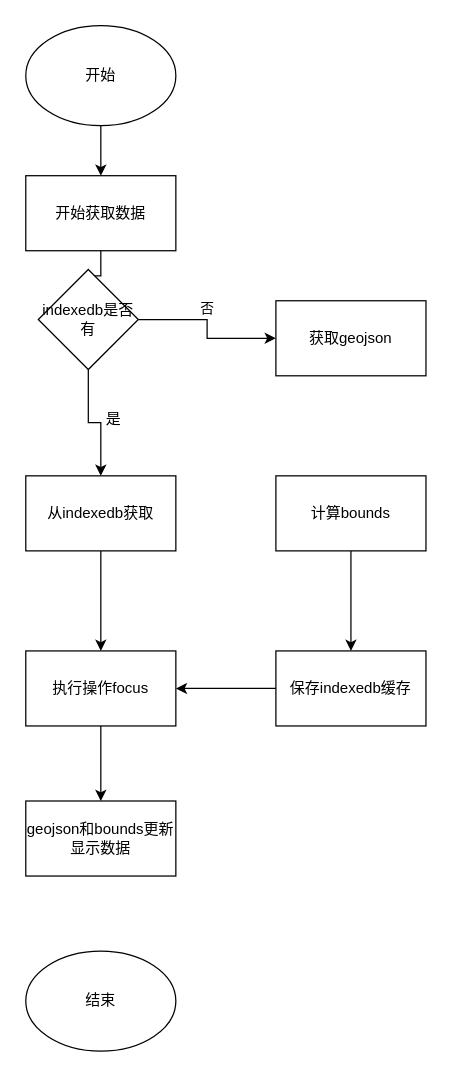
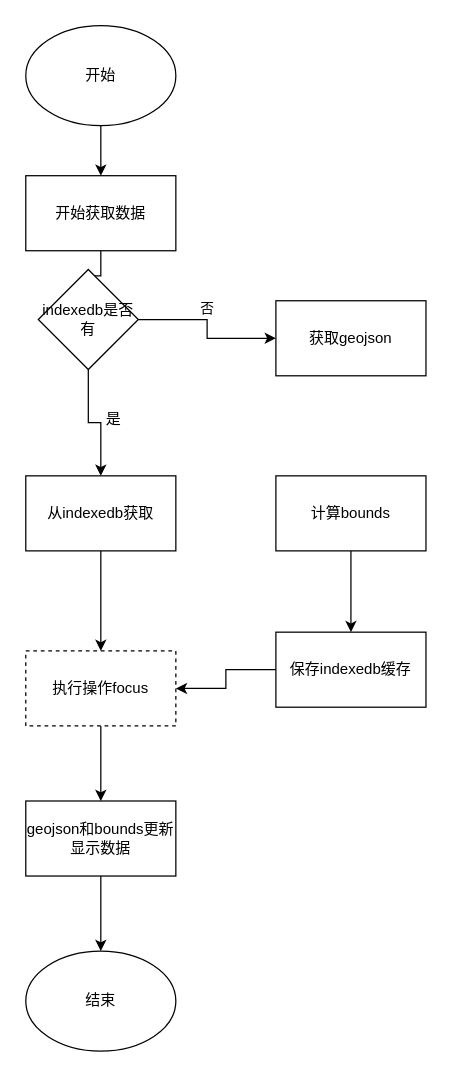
(101, 688) -> (101, 688)
(351, 688) -> (351, 669)
none -> (101, 909)
